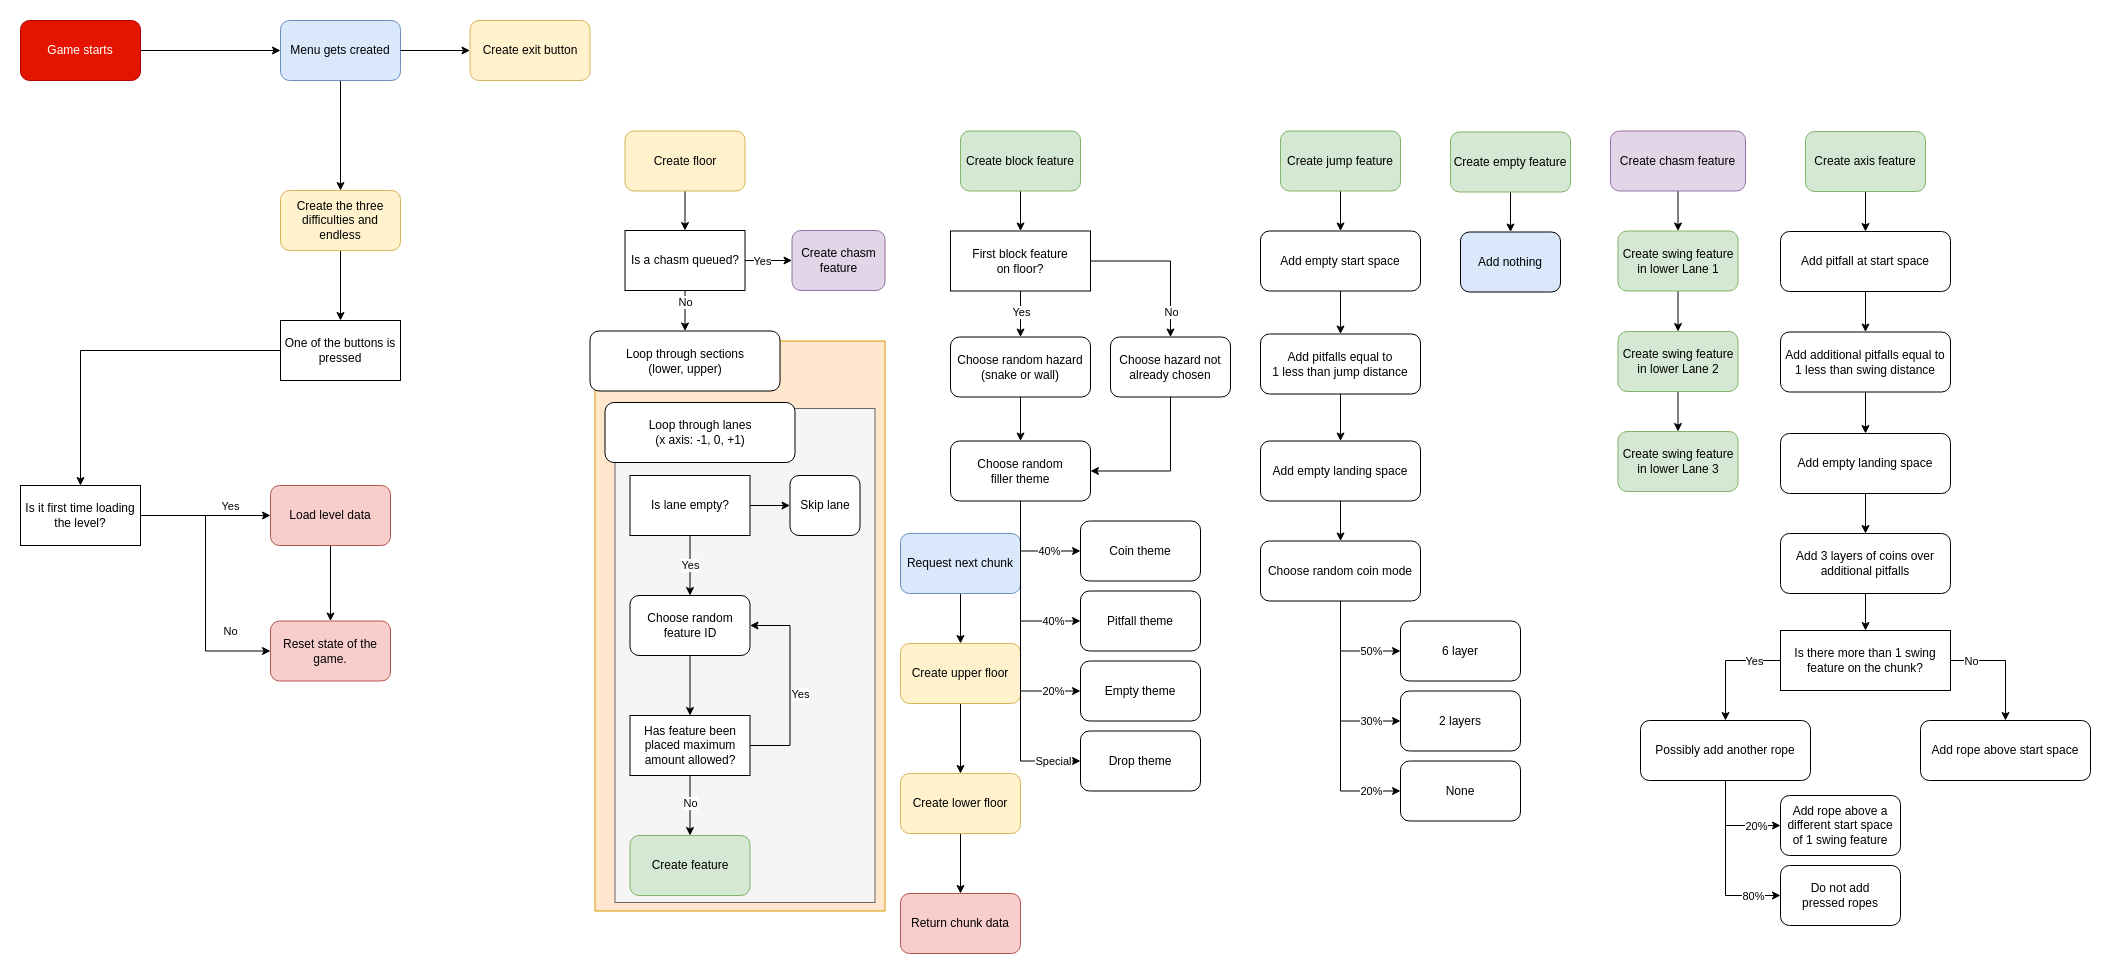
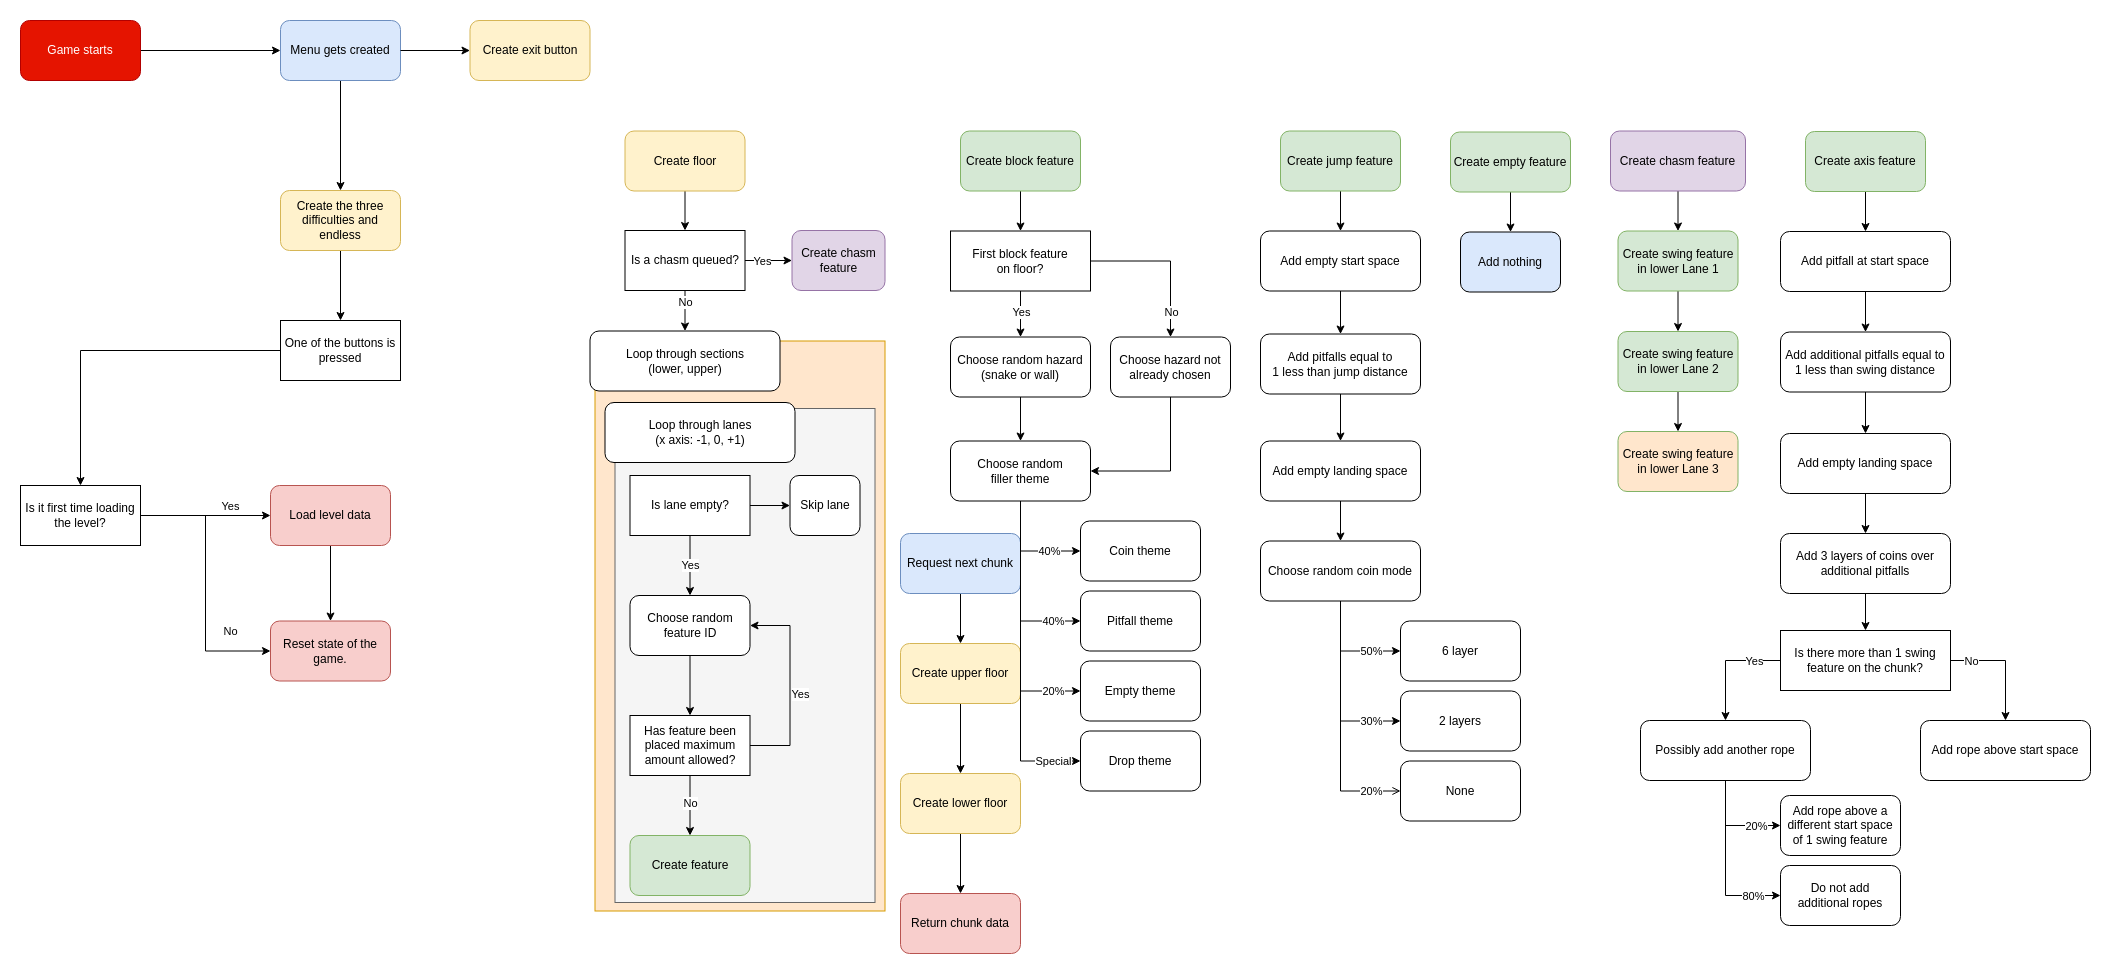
(1678, 462) -> (1678, 462)
(1392, 791) -> (1393, 791)
(1841, 896) -> (1841, 896)
